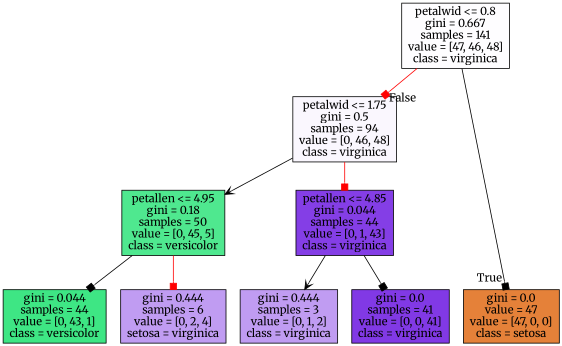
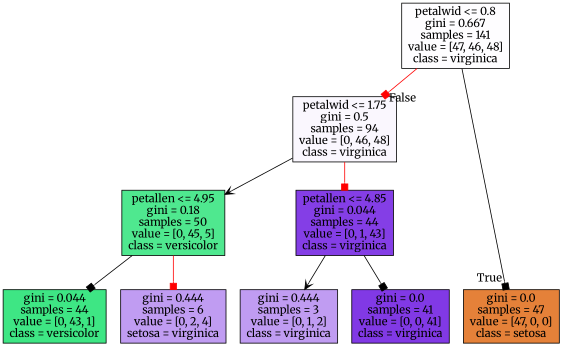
(511, 316) -> (511, 316)
